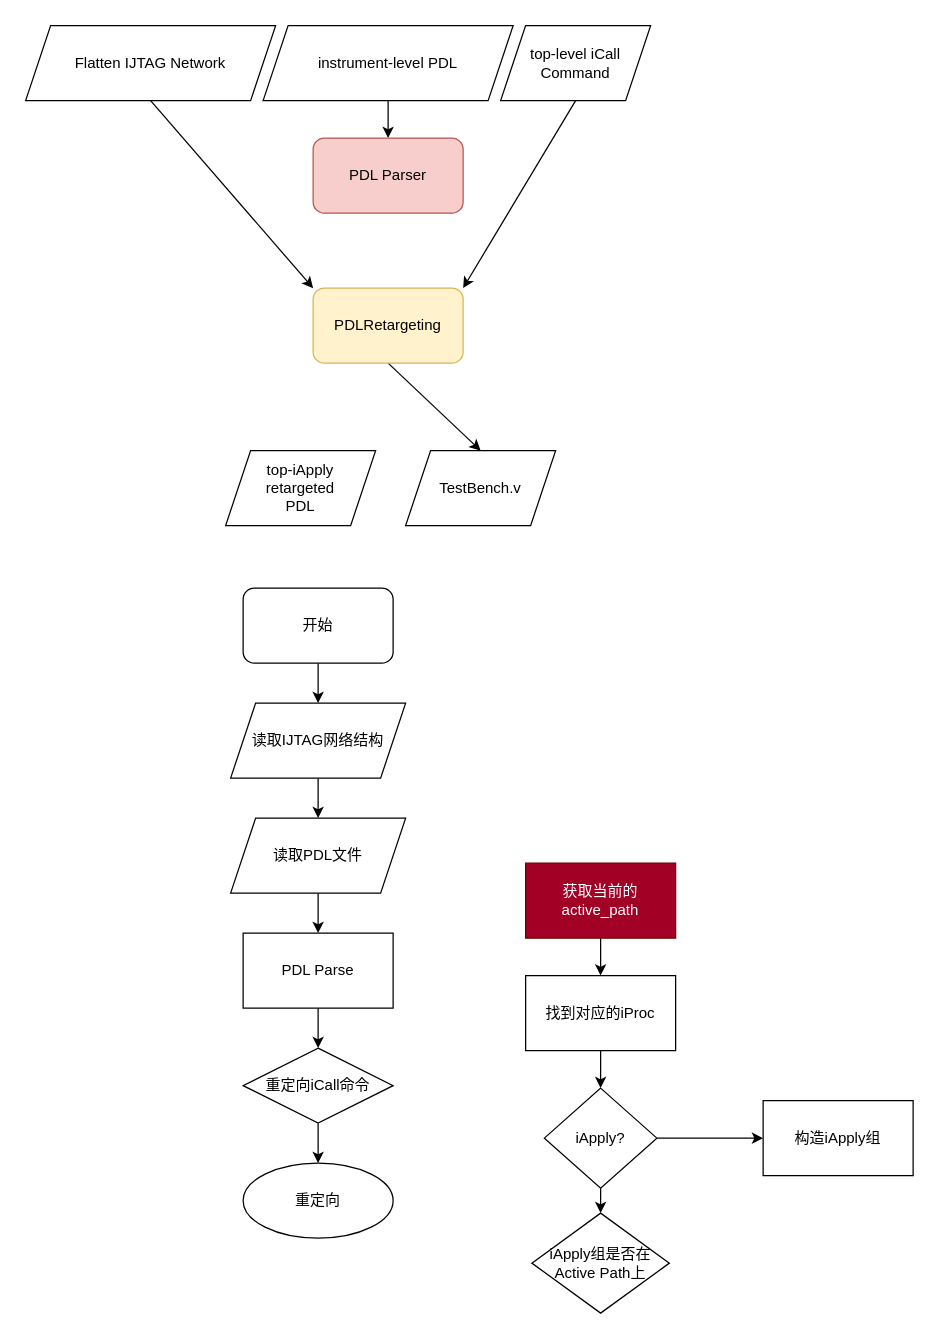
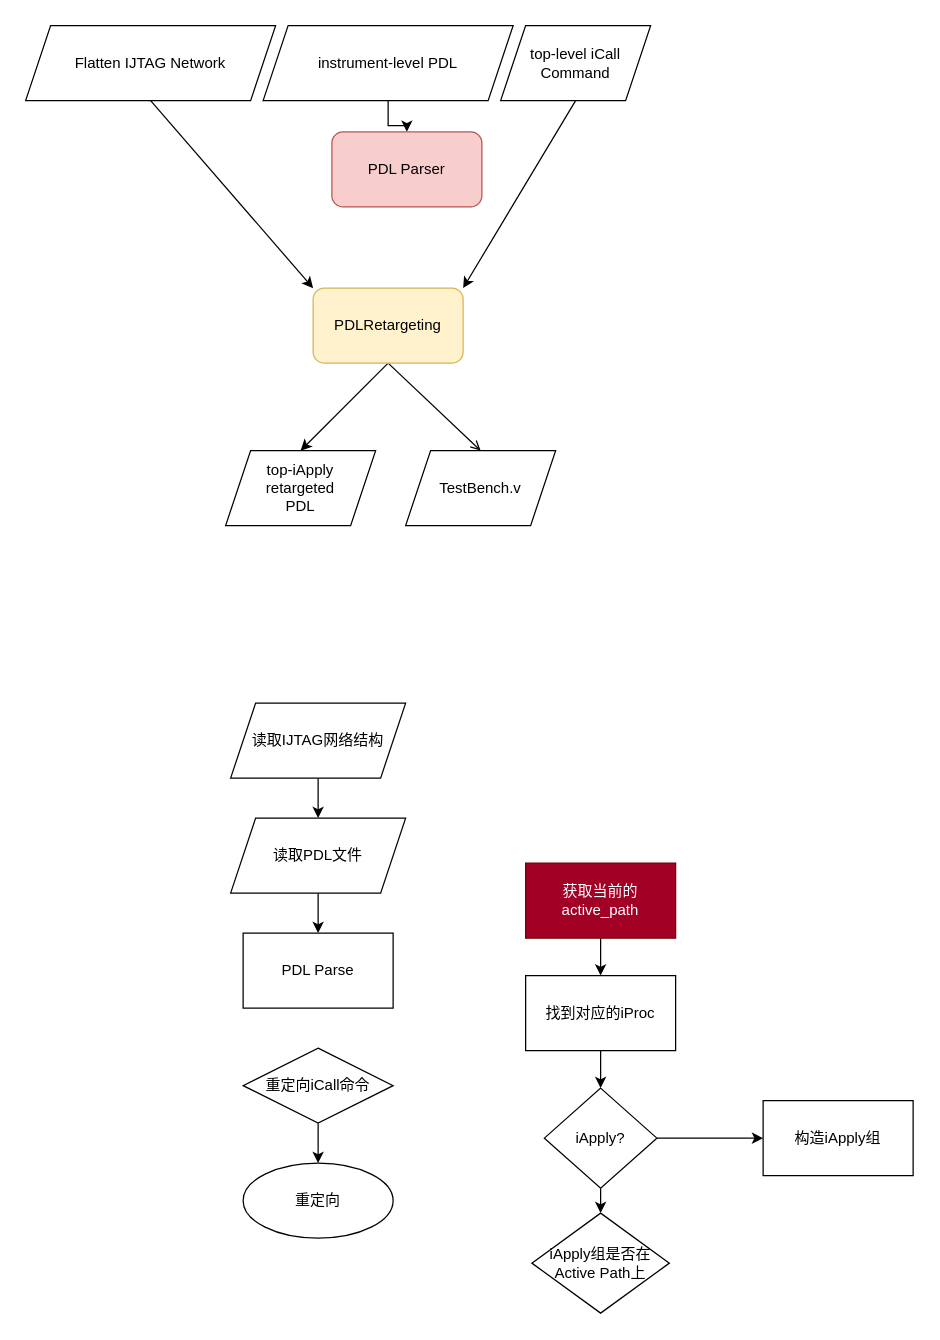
(388, 176) -> (407, 169)
none -> (347, 404)
(473, 444) -> (475, 445)
(318, 626) -> none
(318, 679) -> none
(318, 1024) -> none
